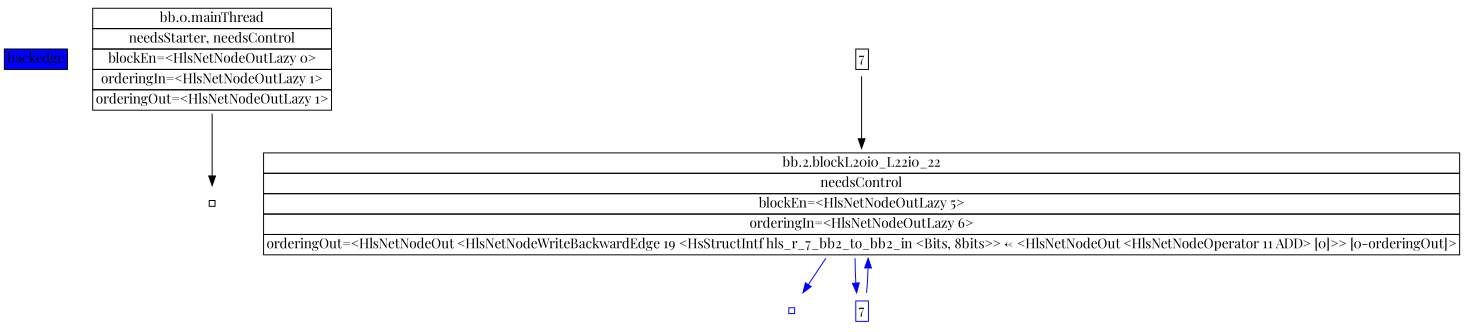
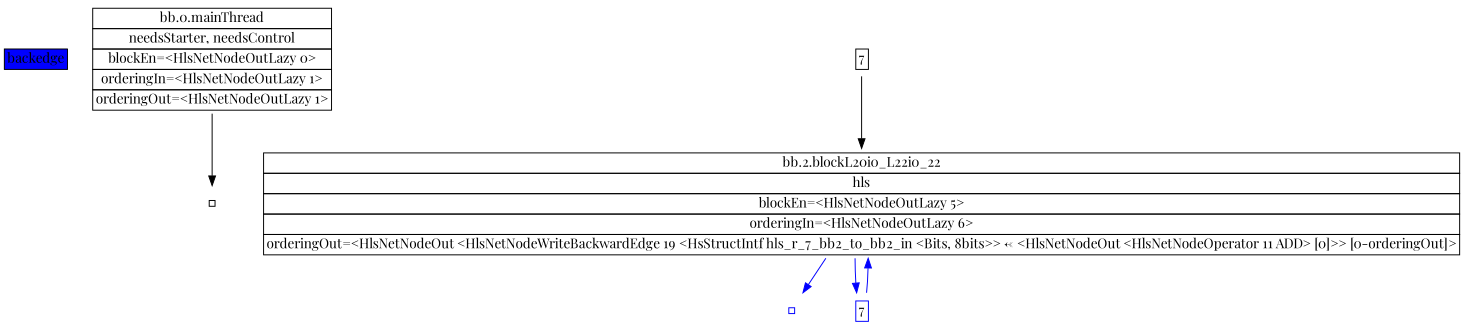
(862, 183) -> (862, 183)
